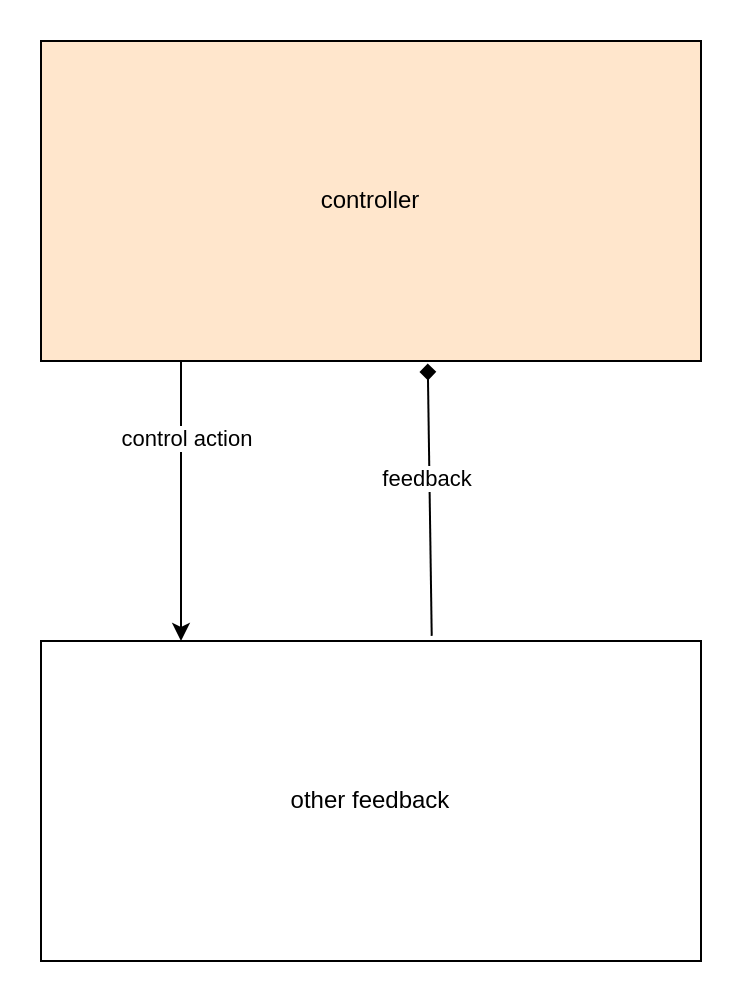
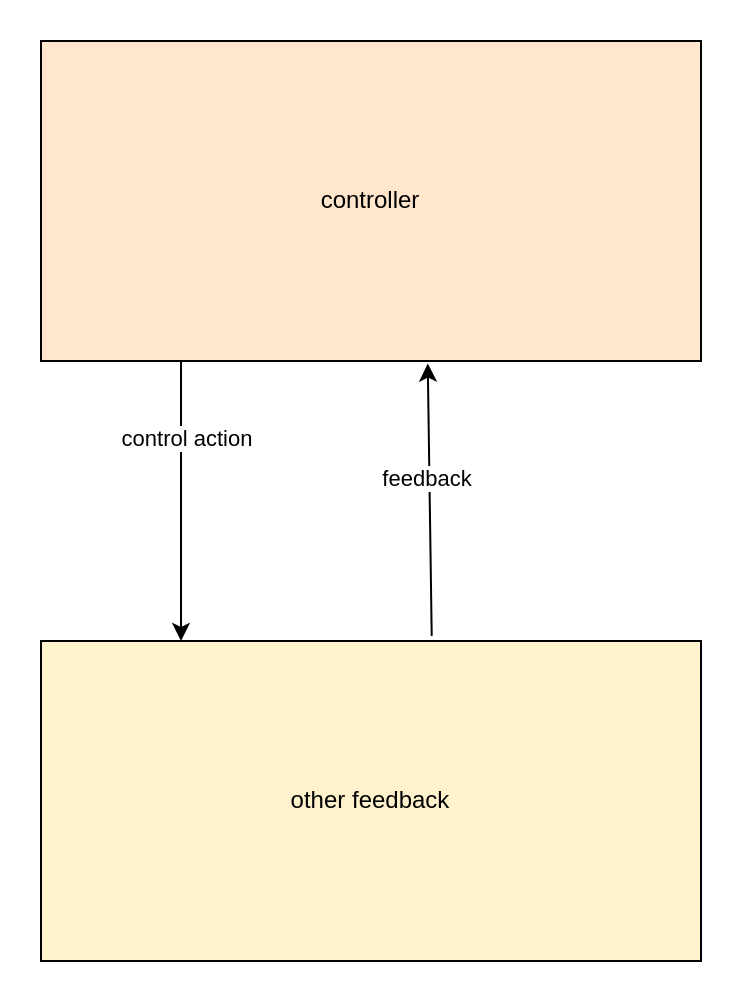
(428, 380) -> (428, 378)
(371, 801) -> (371, 801)
